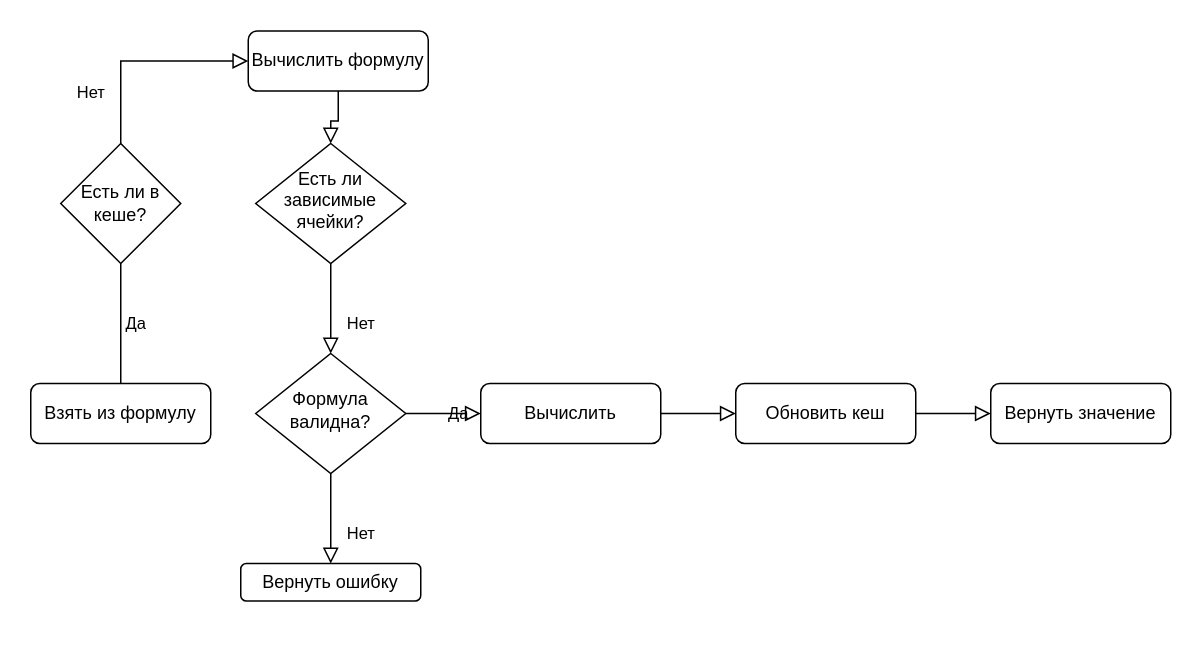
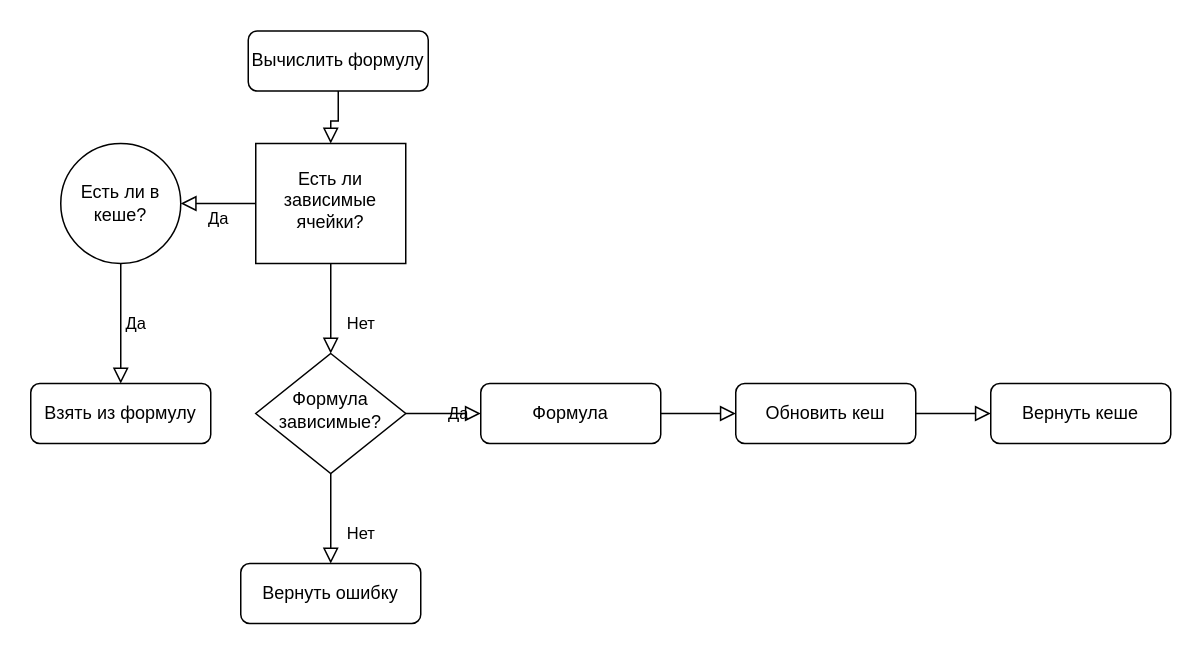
(136, 61) -> none
(121, 203) -> (121, 203)
none -> (226, 203)
(331, 203) -> (331, 203)
(121, 373) -> (121, 366)
(331, 410) -> (331, 410)
(571, 413) -> (571, 413)
(1081, 413) -> (1081, 413)
(331, 582) -> (331, 593)
